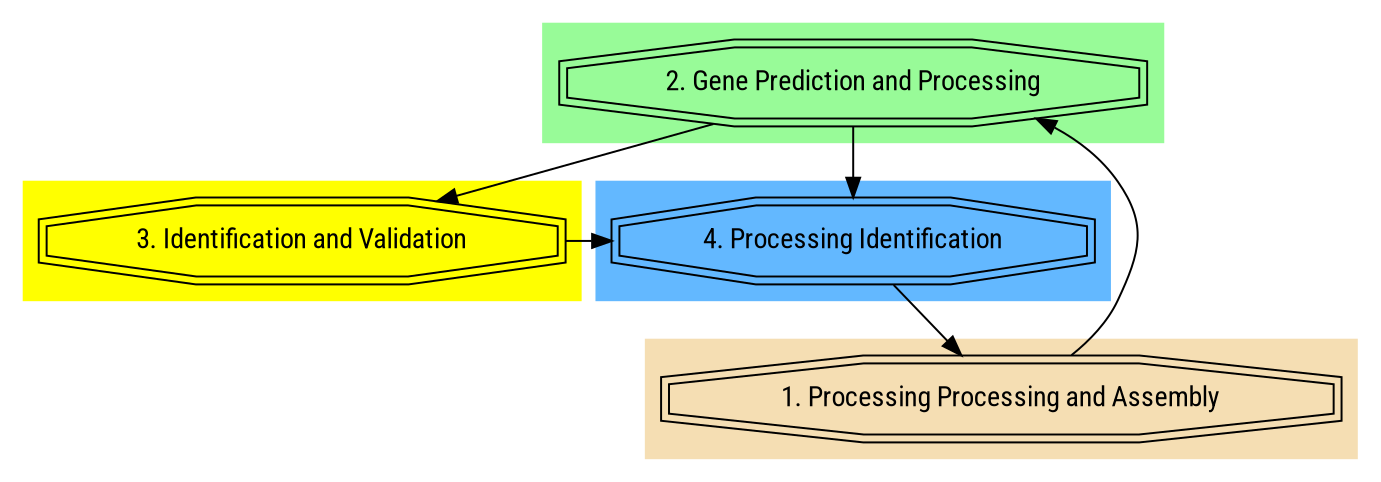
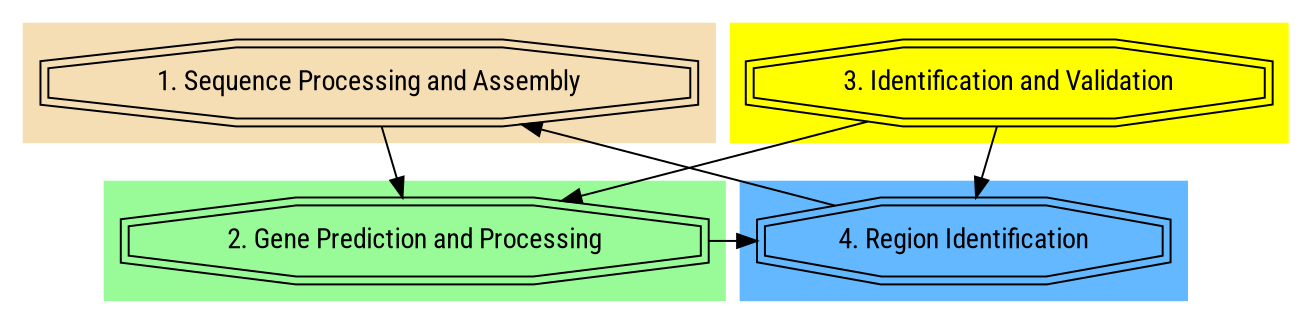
(585, 160) -> (724, 159)
(853, 241) -> (964, 241)
(1001, 399) -> (369, 83)
